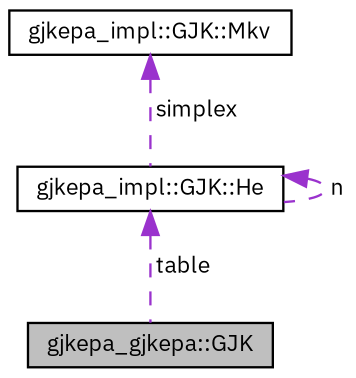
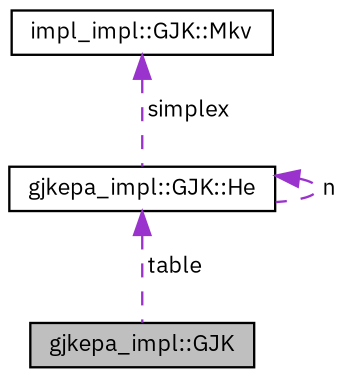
(150, 33) -> (142, 33)
(150, 345) -> (142, 345)
